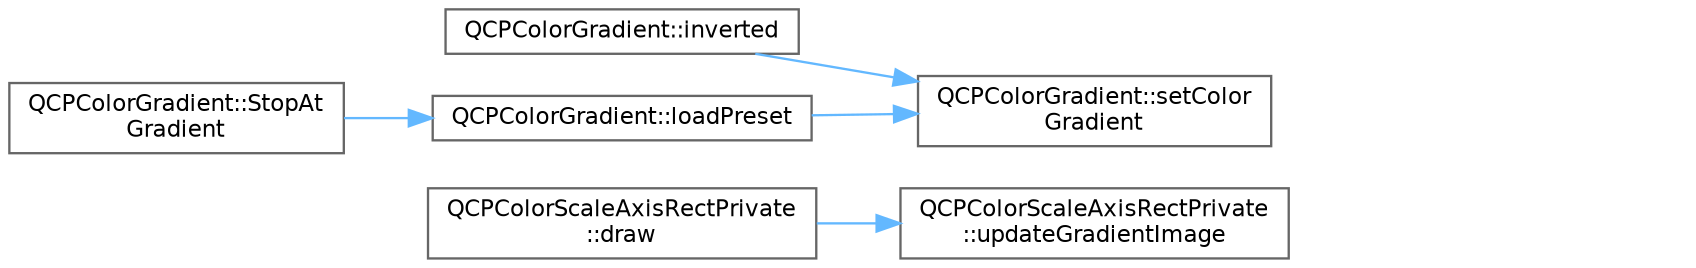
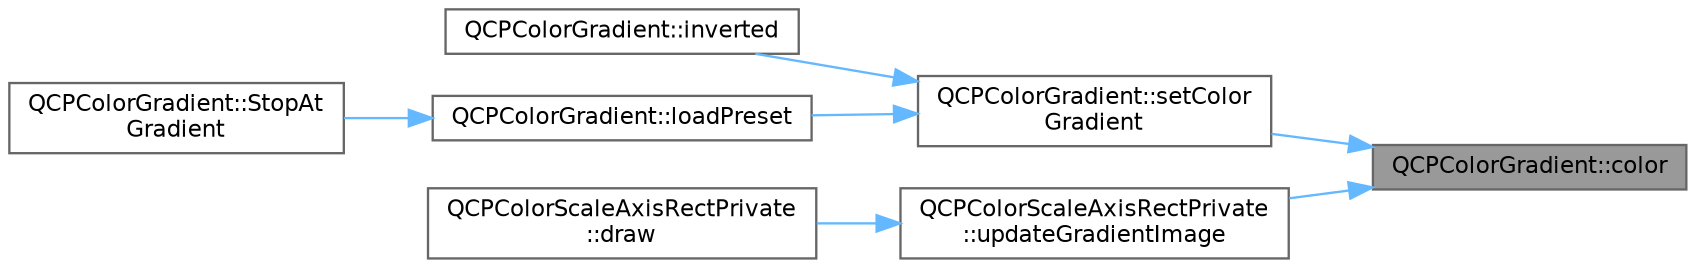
none -> (1530, 167)
